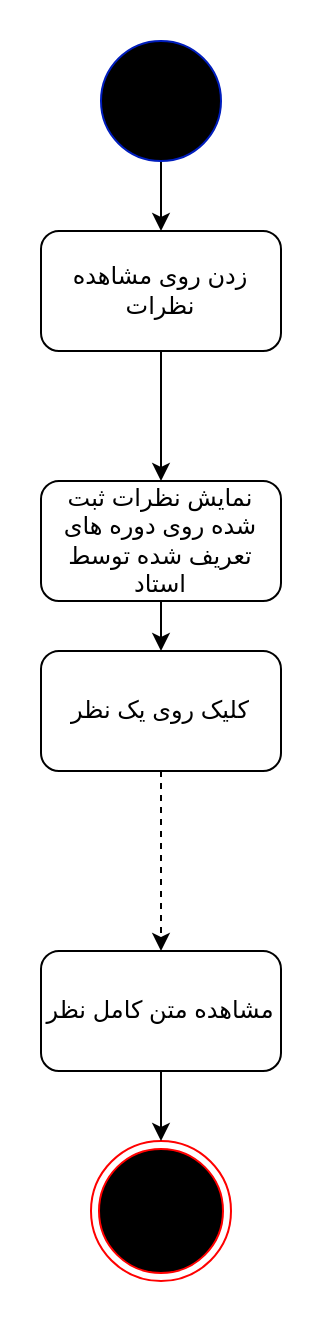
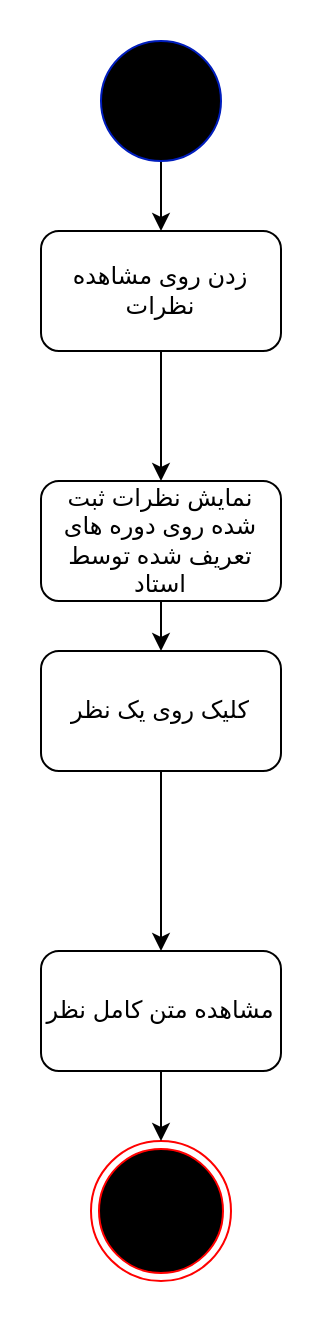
(161, 856) -> (161, 856)
